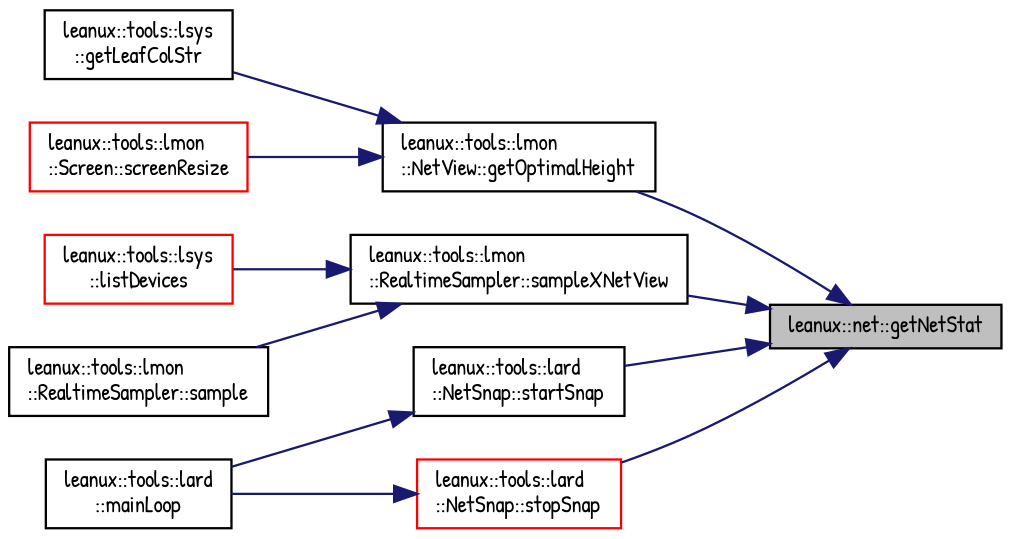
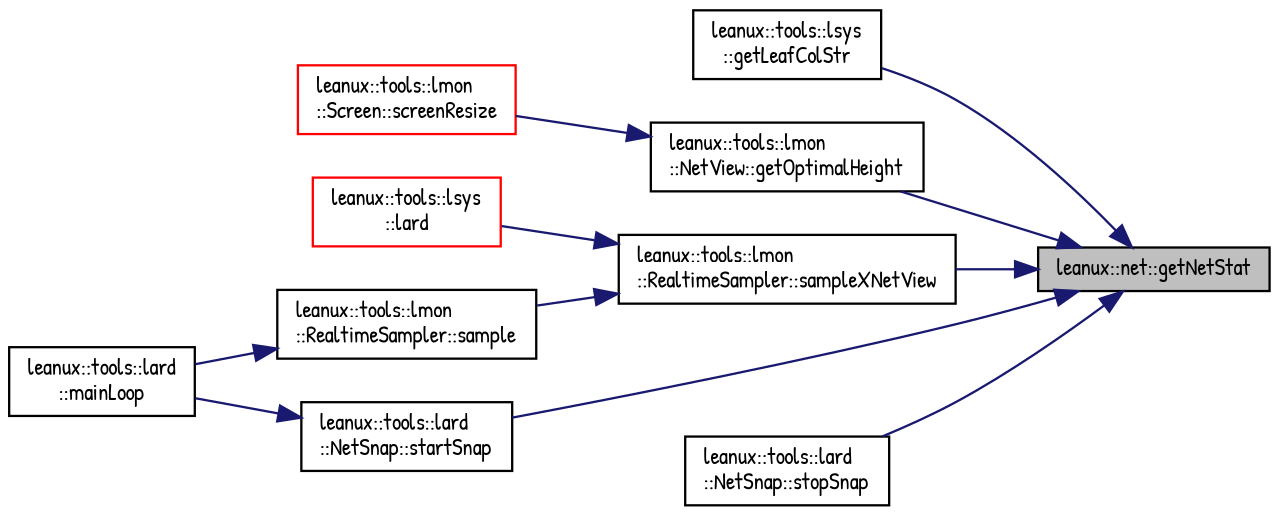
(306, 94) -> (1009, 135)
(139, 269) -> (407, 212)
(313, 494) -> (225, 359)
(519, 494) -> (787, 471)
